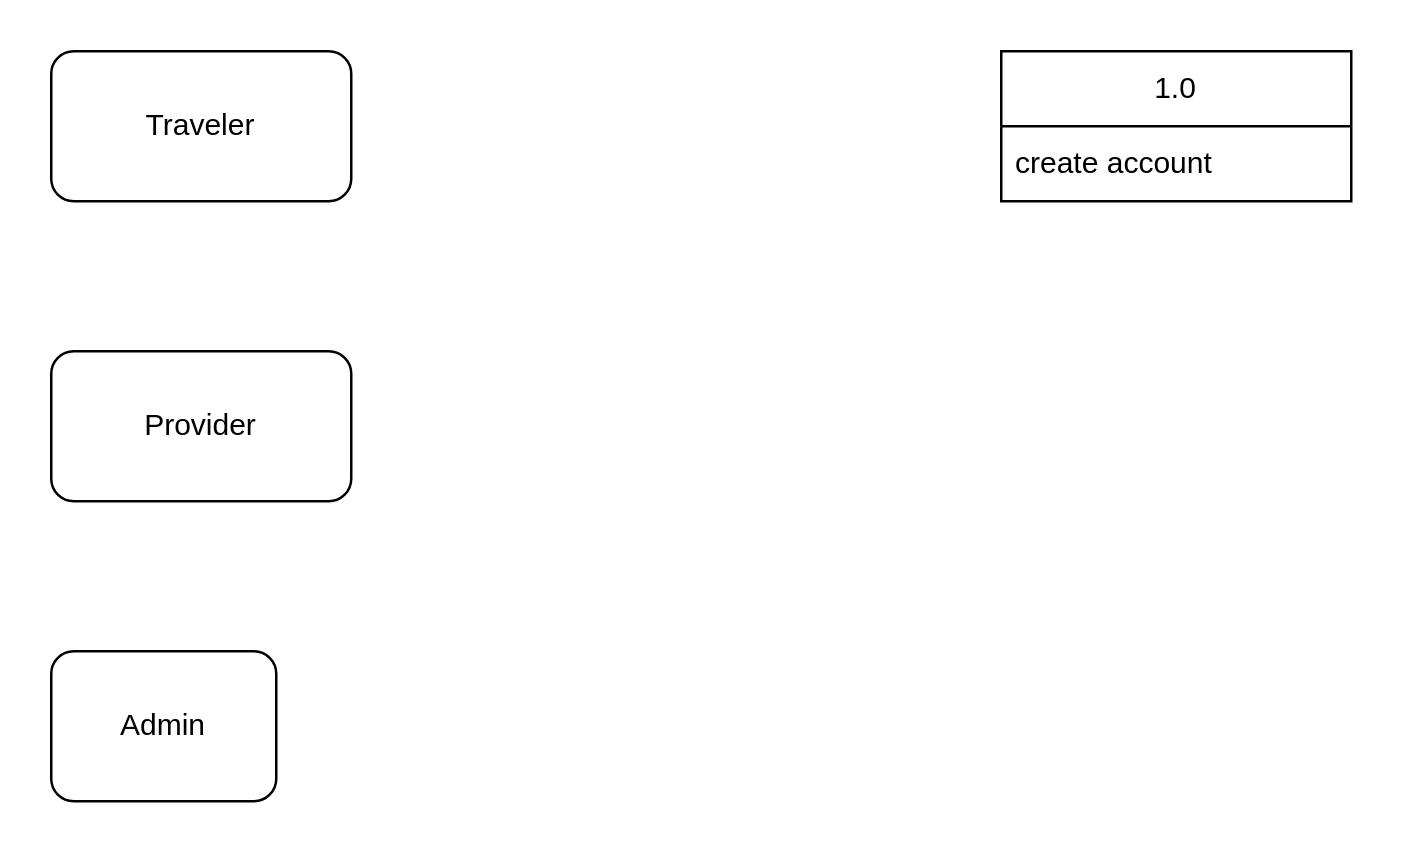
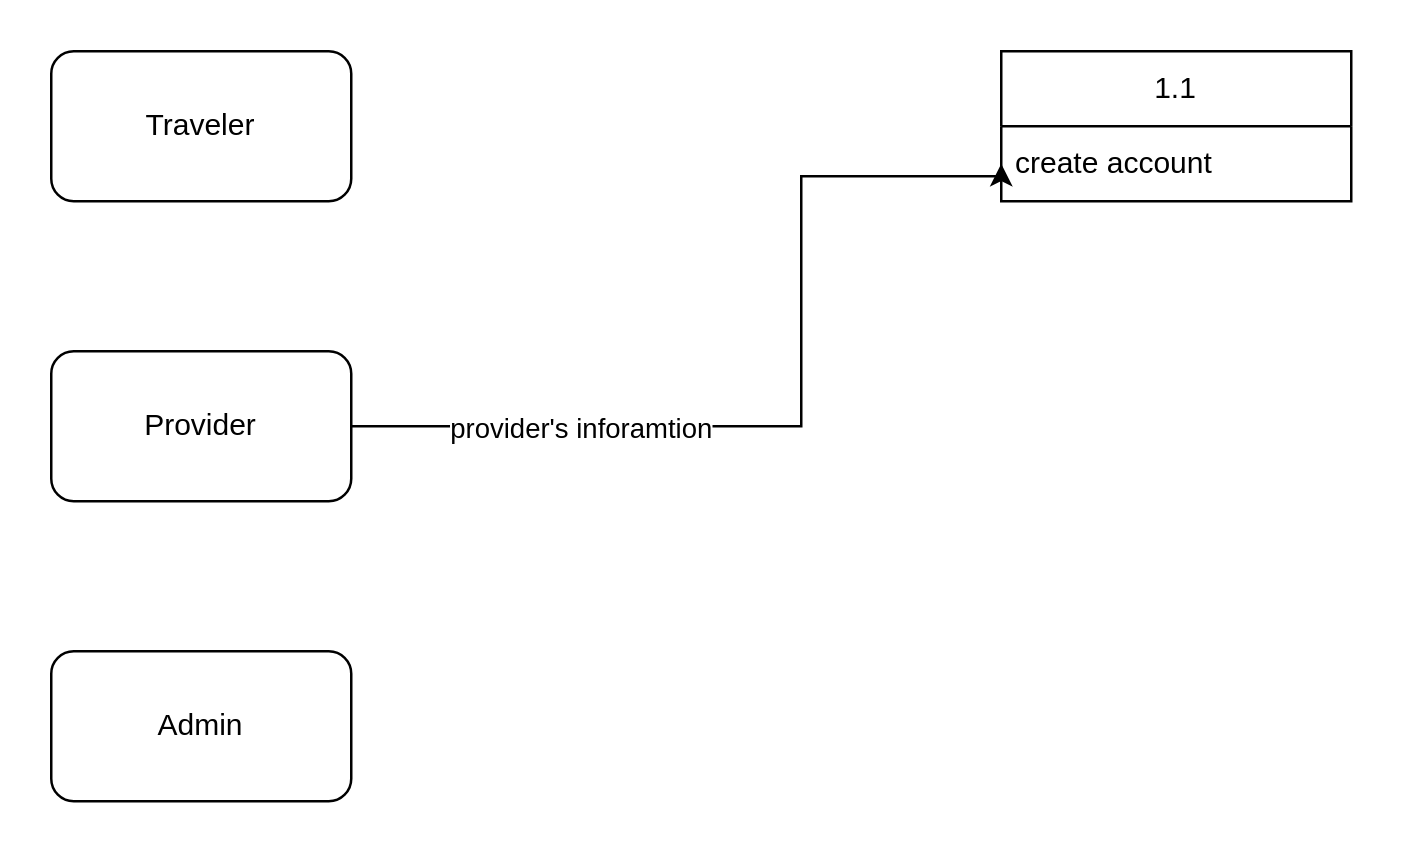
(1176, 89) -> (1176, 89)
none -> (801, 316)
(164, 726) -> (201, 726)
